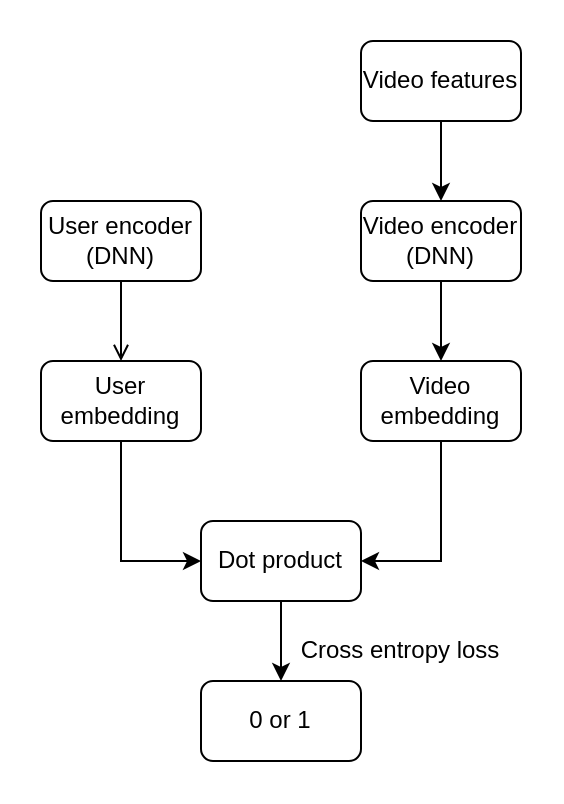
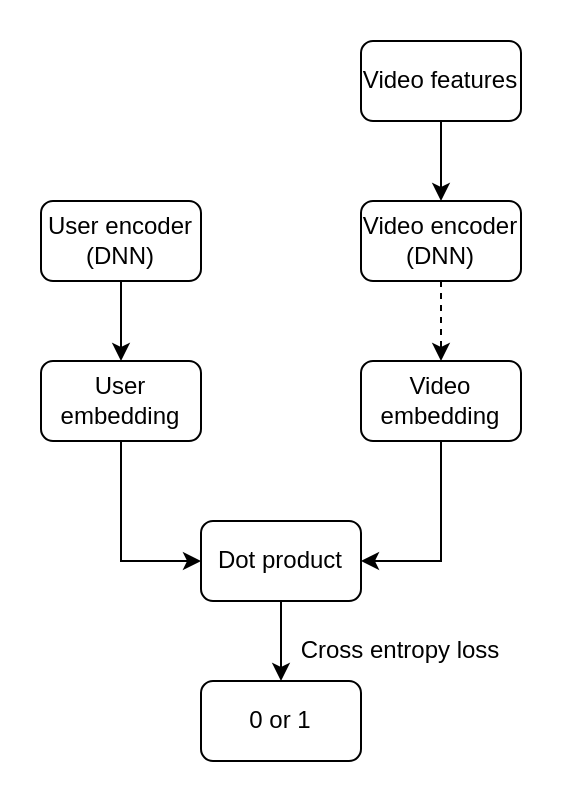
(441, 313) -> (441, 313)
(121, 348) -> (121, 346)
